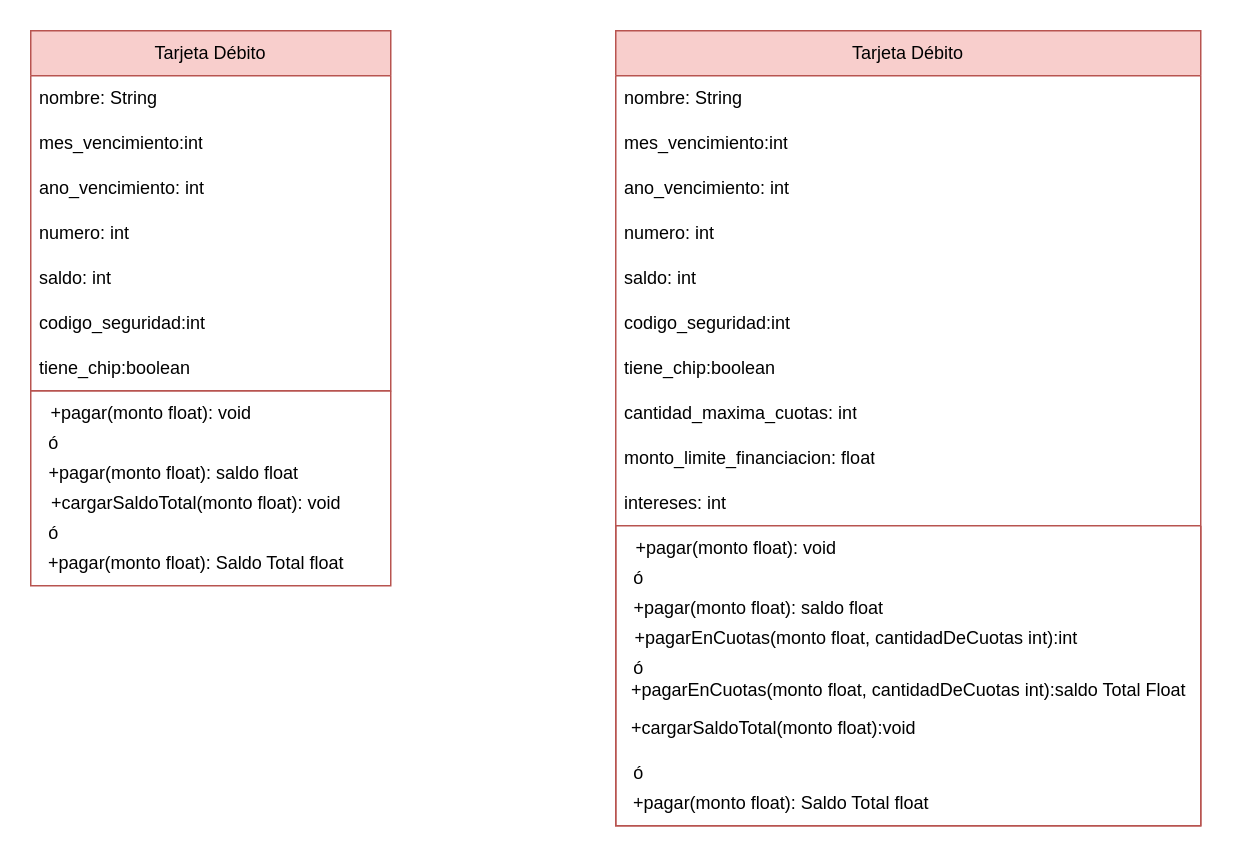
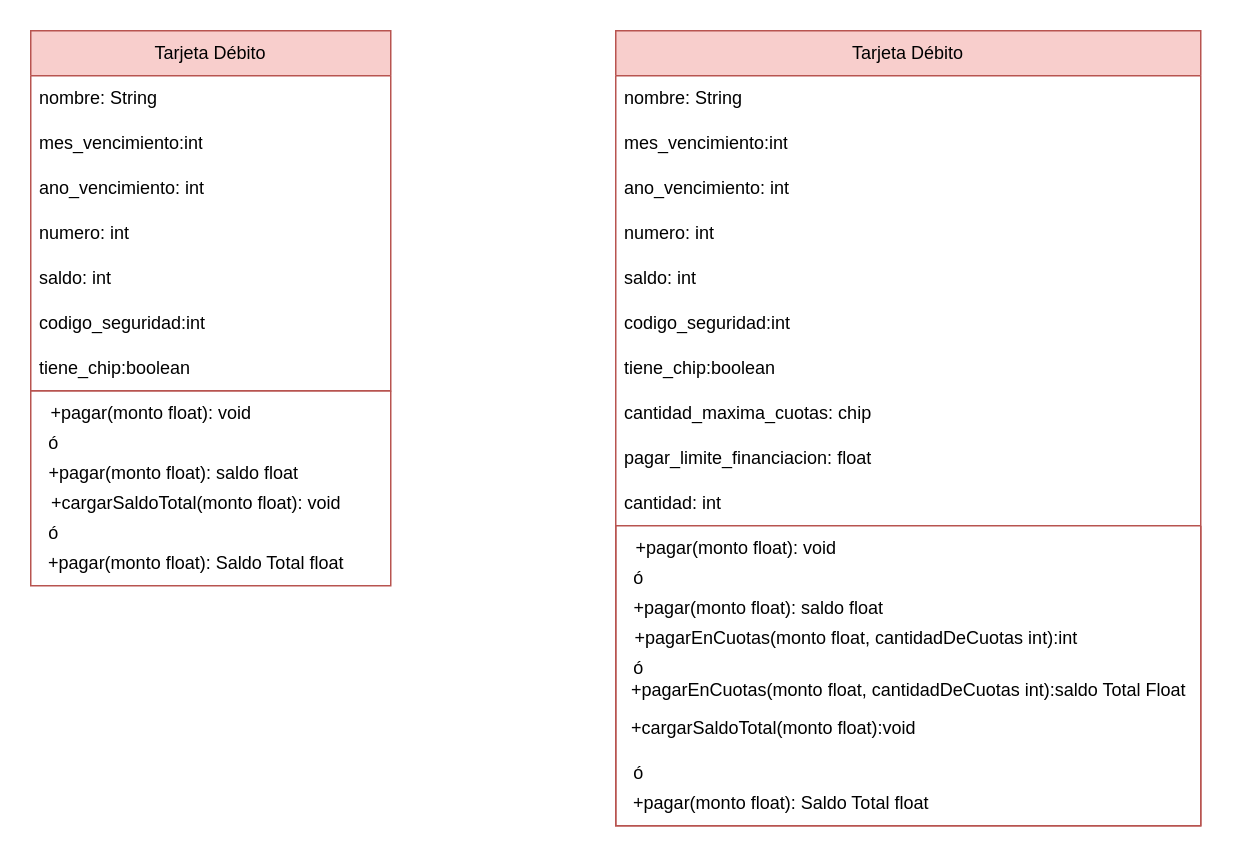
(749, 413) -> (754, 413)
(765, 458) -> (765, 458)
(686, 503) -> (681, 503)
